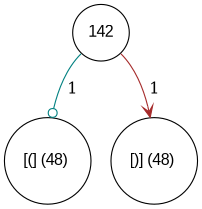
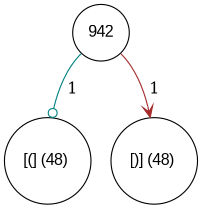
(101, 33) -> (101, 33)
